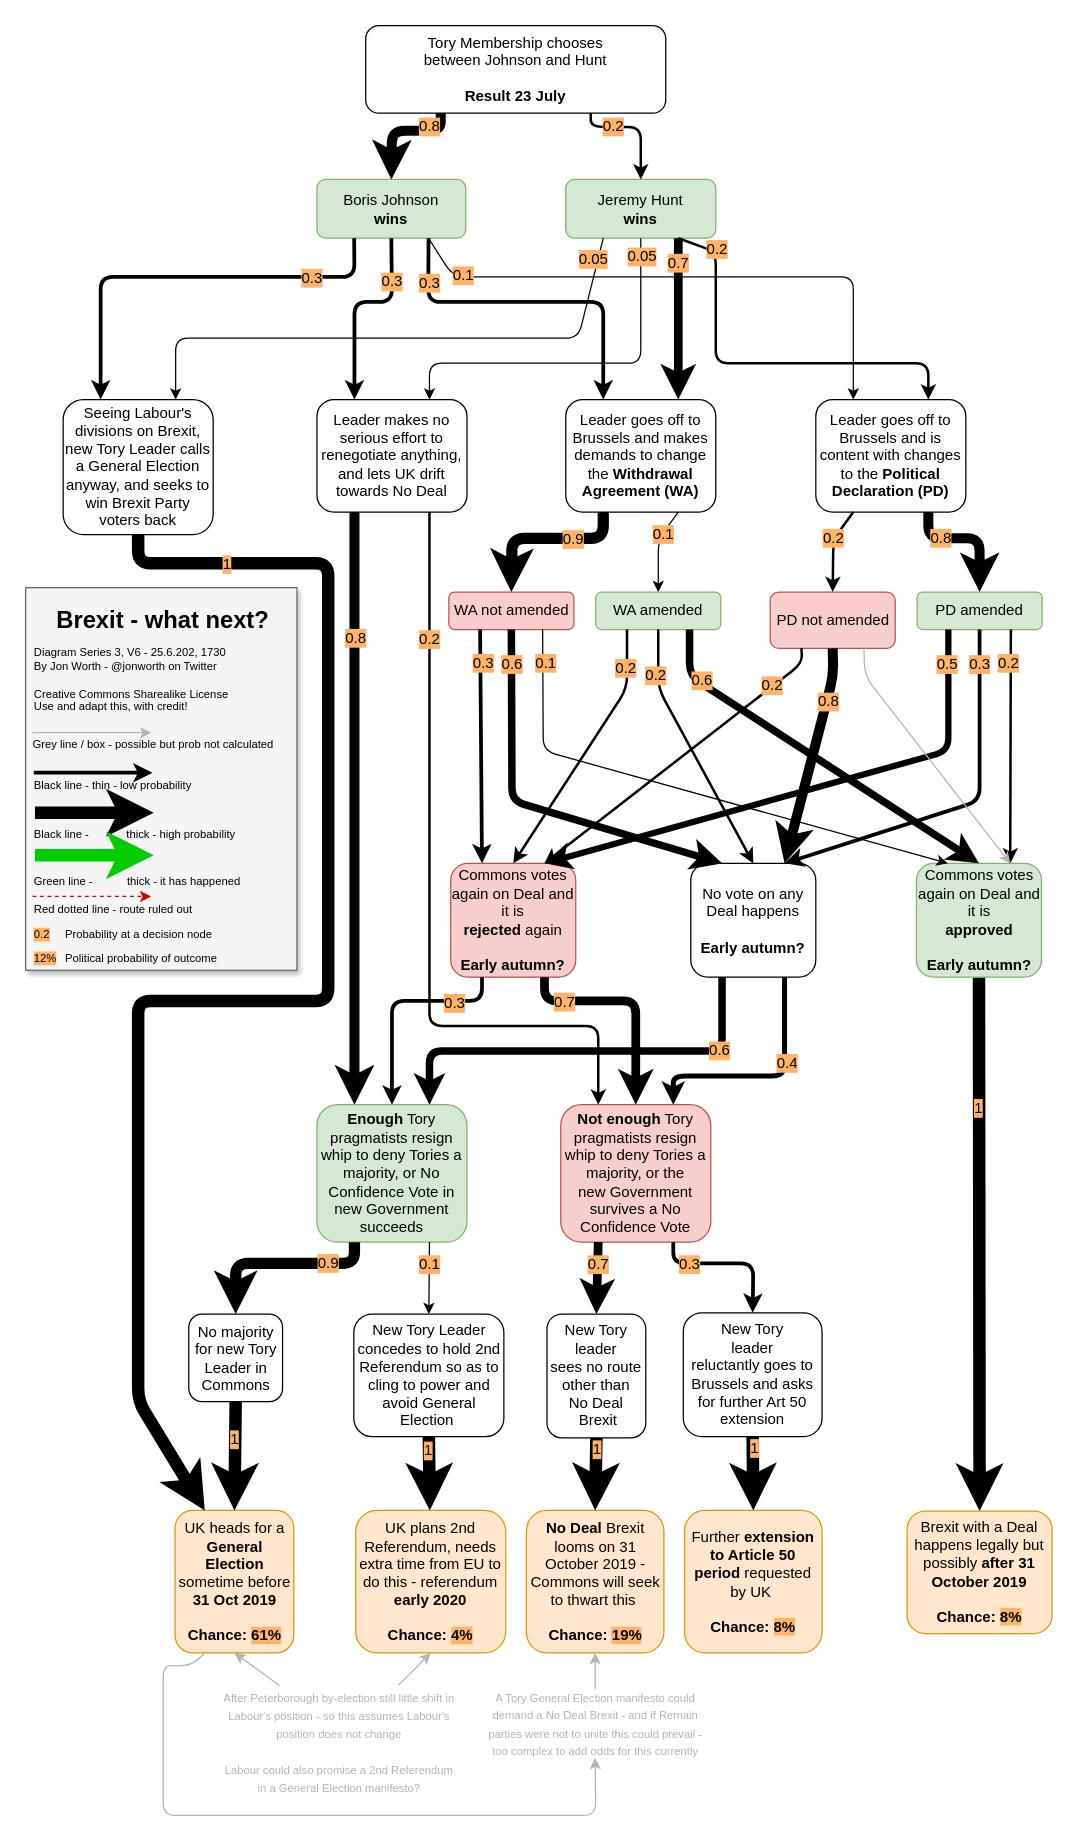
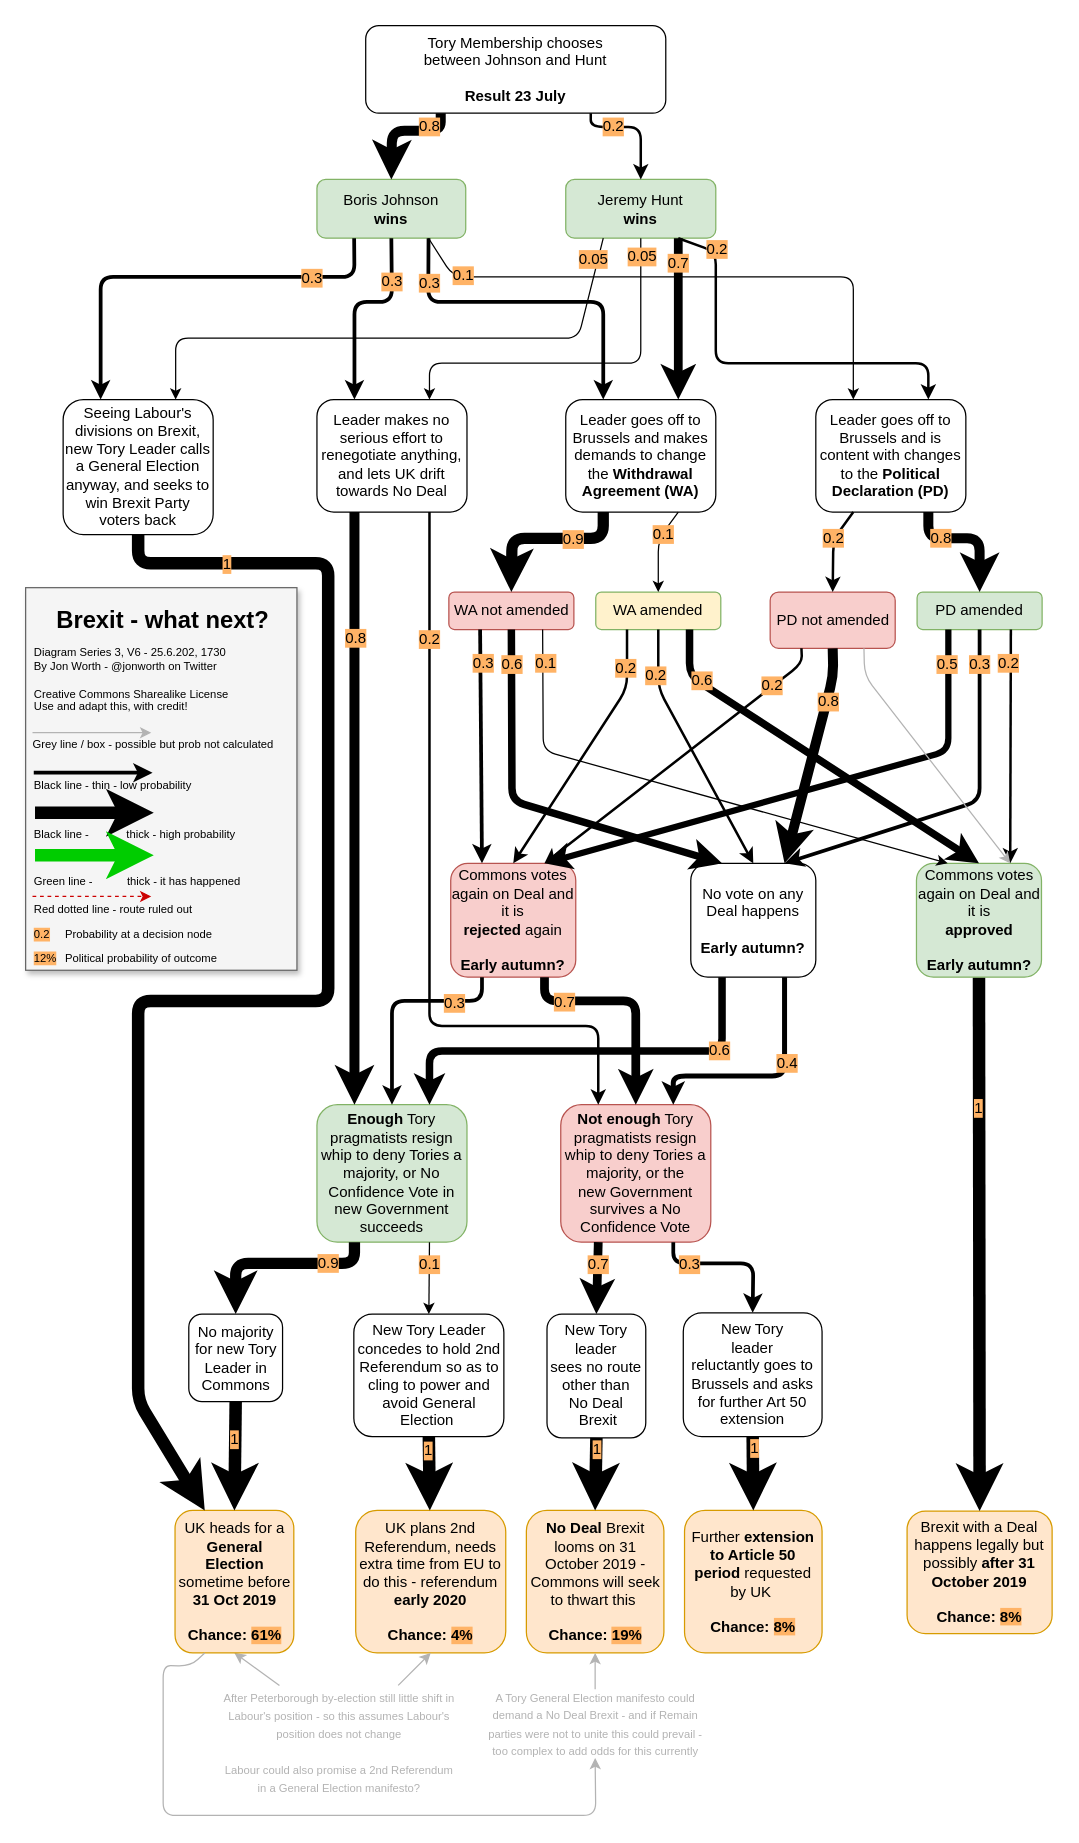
(658, 611) -> (658, 611)
